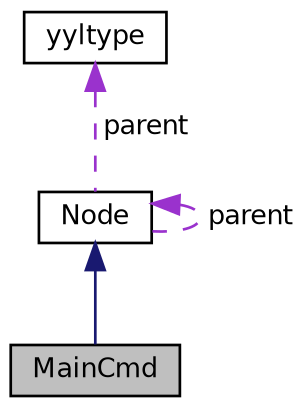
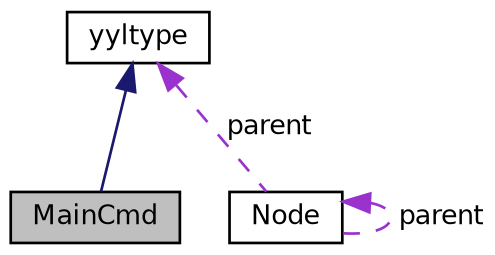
(95, 308) -> (113, 141)
